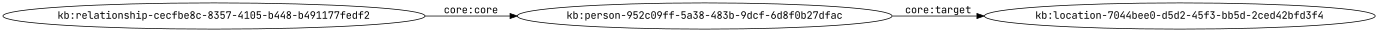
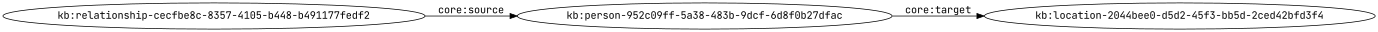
(471, 11) -> (471, 11)
(1180, 16) -> (1180, 16)
